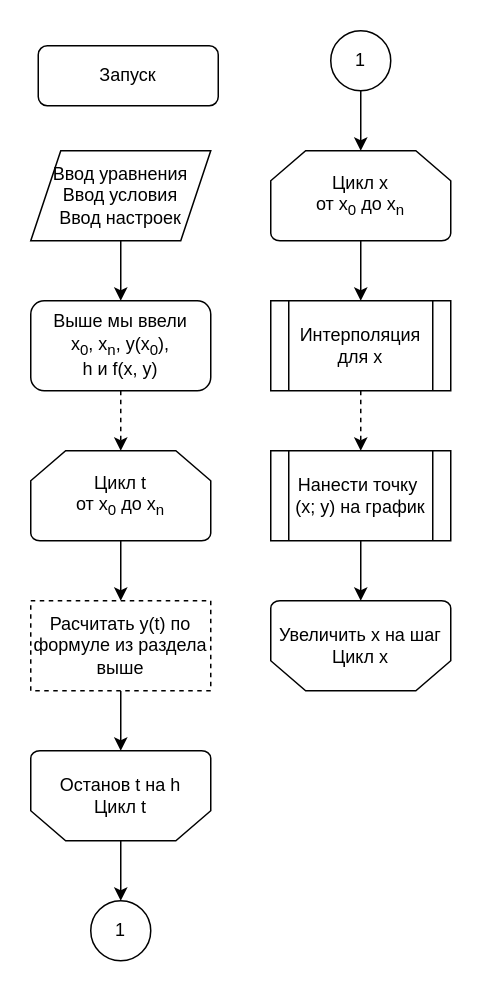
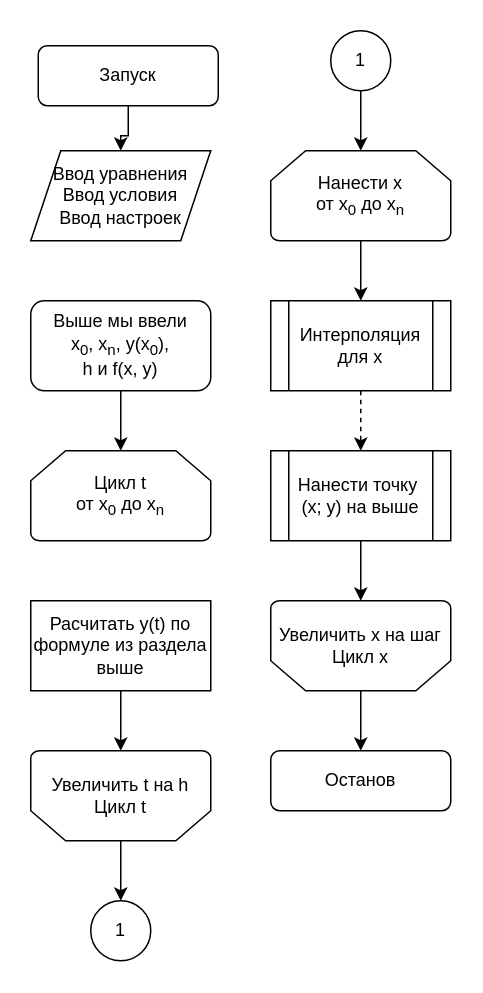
none -> (128, 127)
(361, 196) -> (361, 196)
(121, 266) -> none
(121, 415) -> (121, 415)
(361, 496) -> (361, 496)
(121, 566) -> none
(121, 646) -> (121, 646)
none -> (361, 716)
none -> (361, 781)
(121, 796) -> (121, 796)
